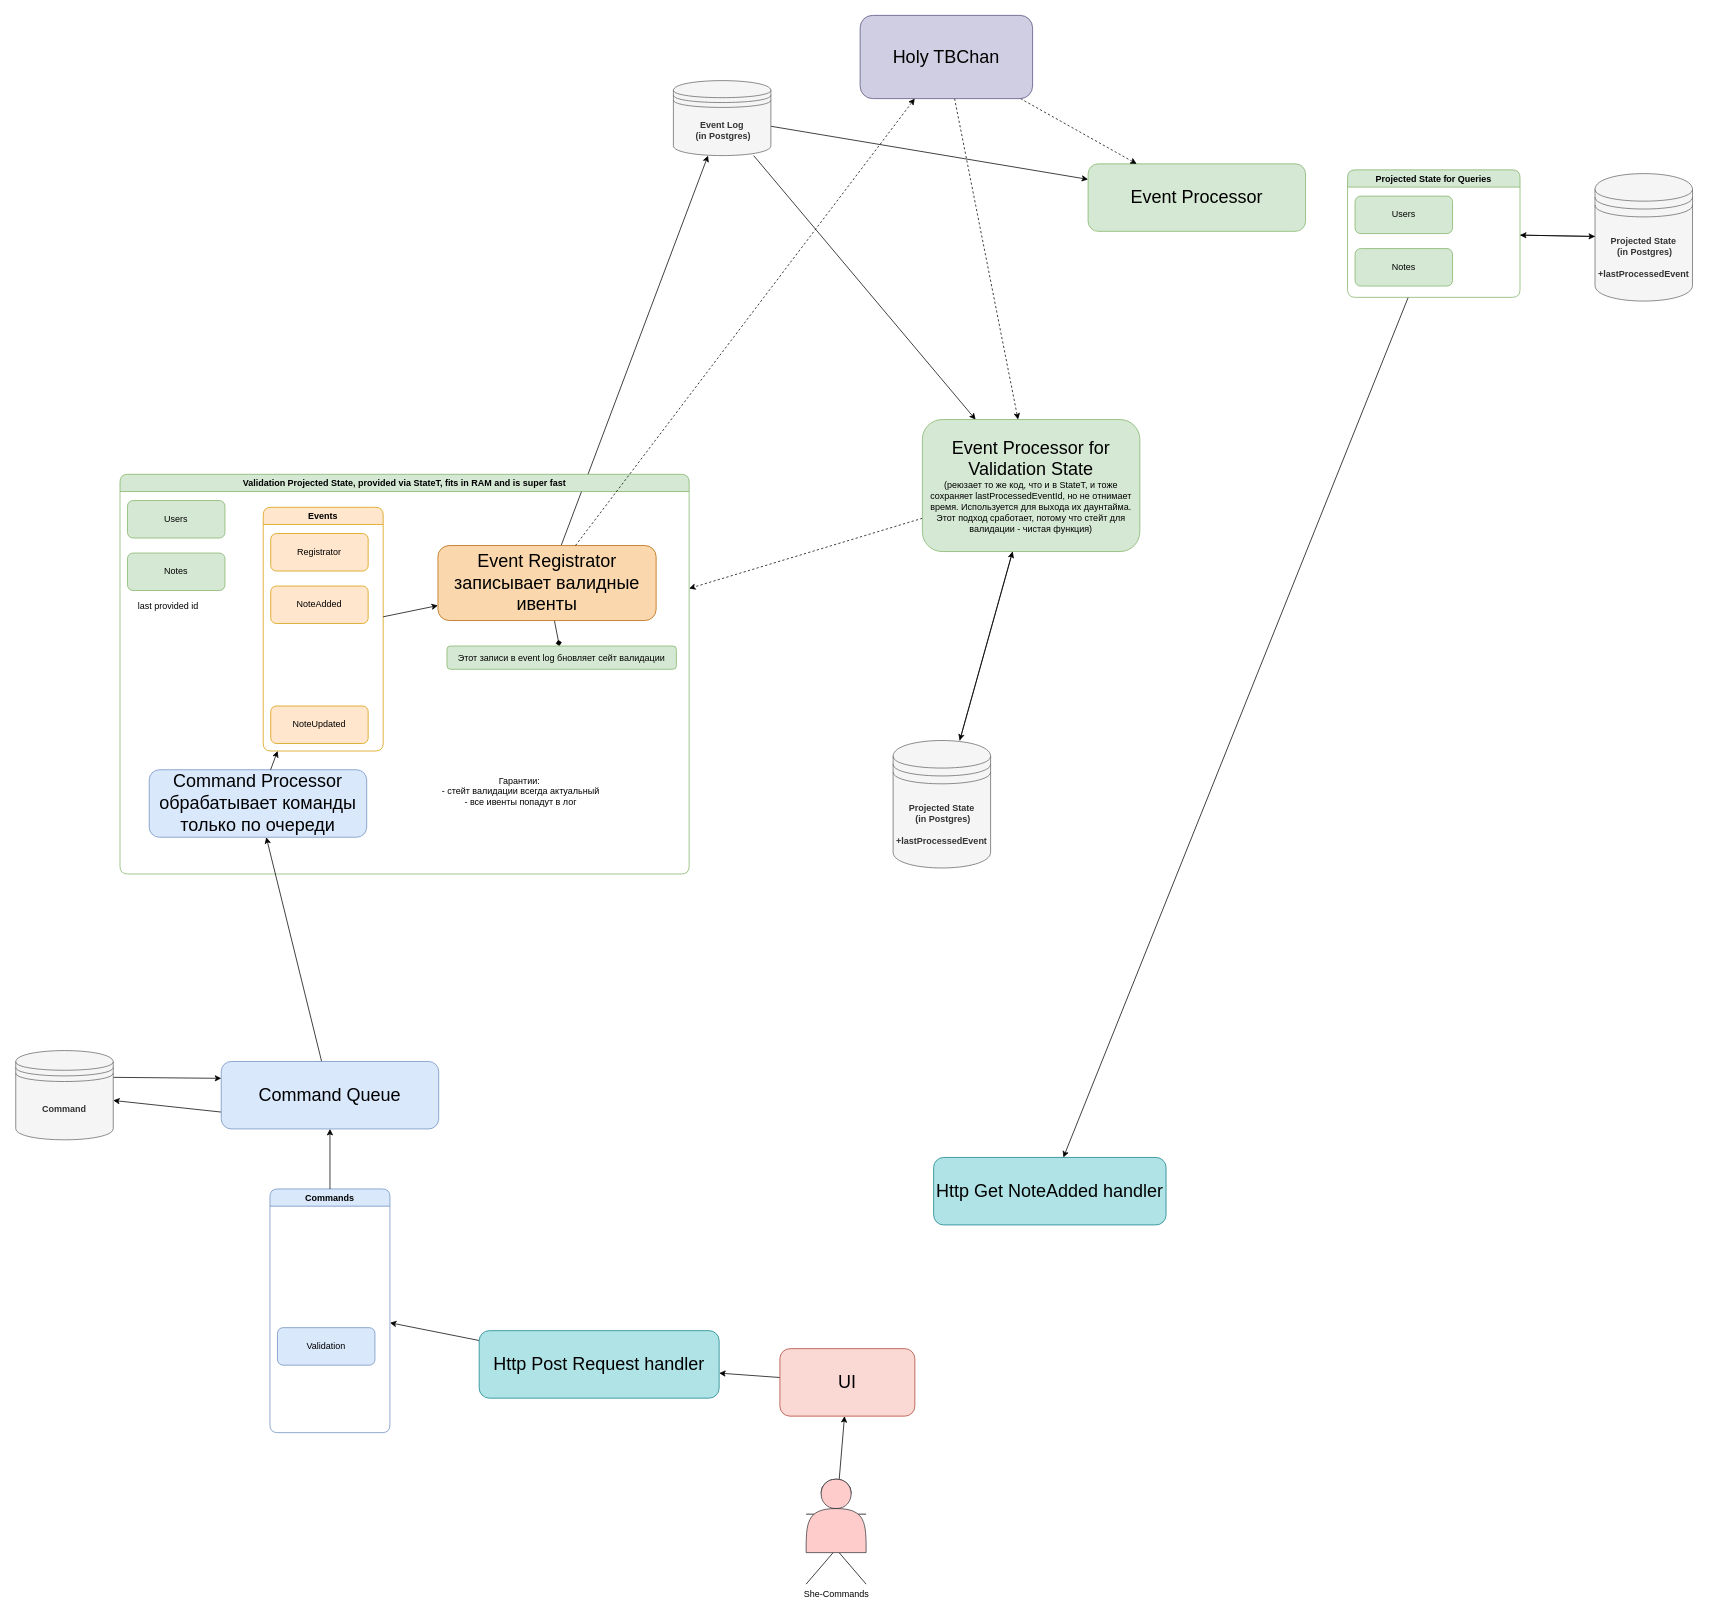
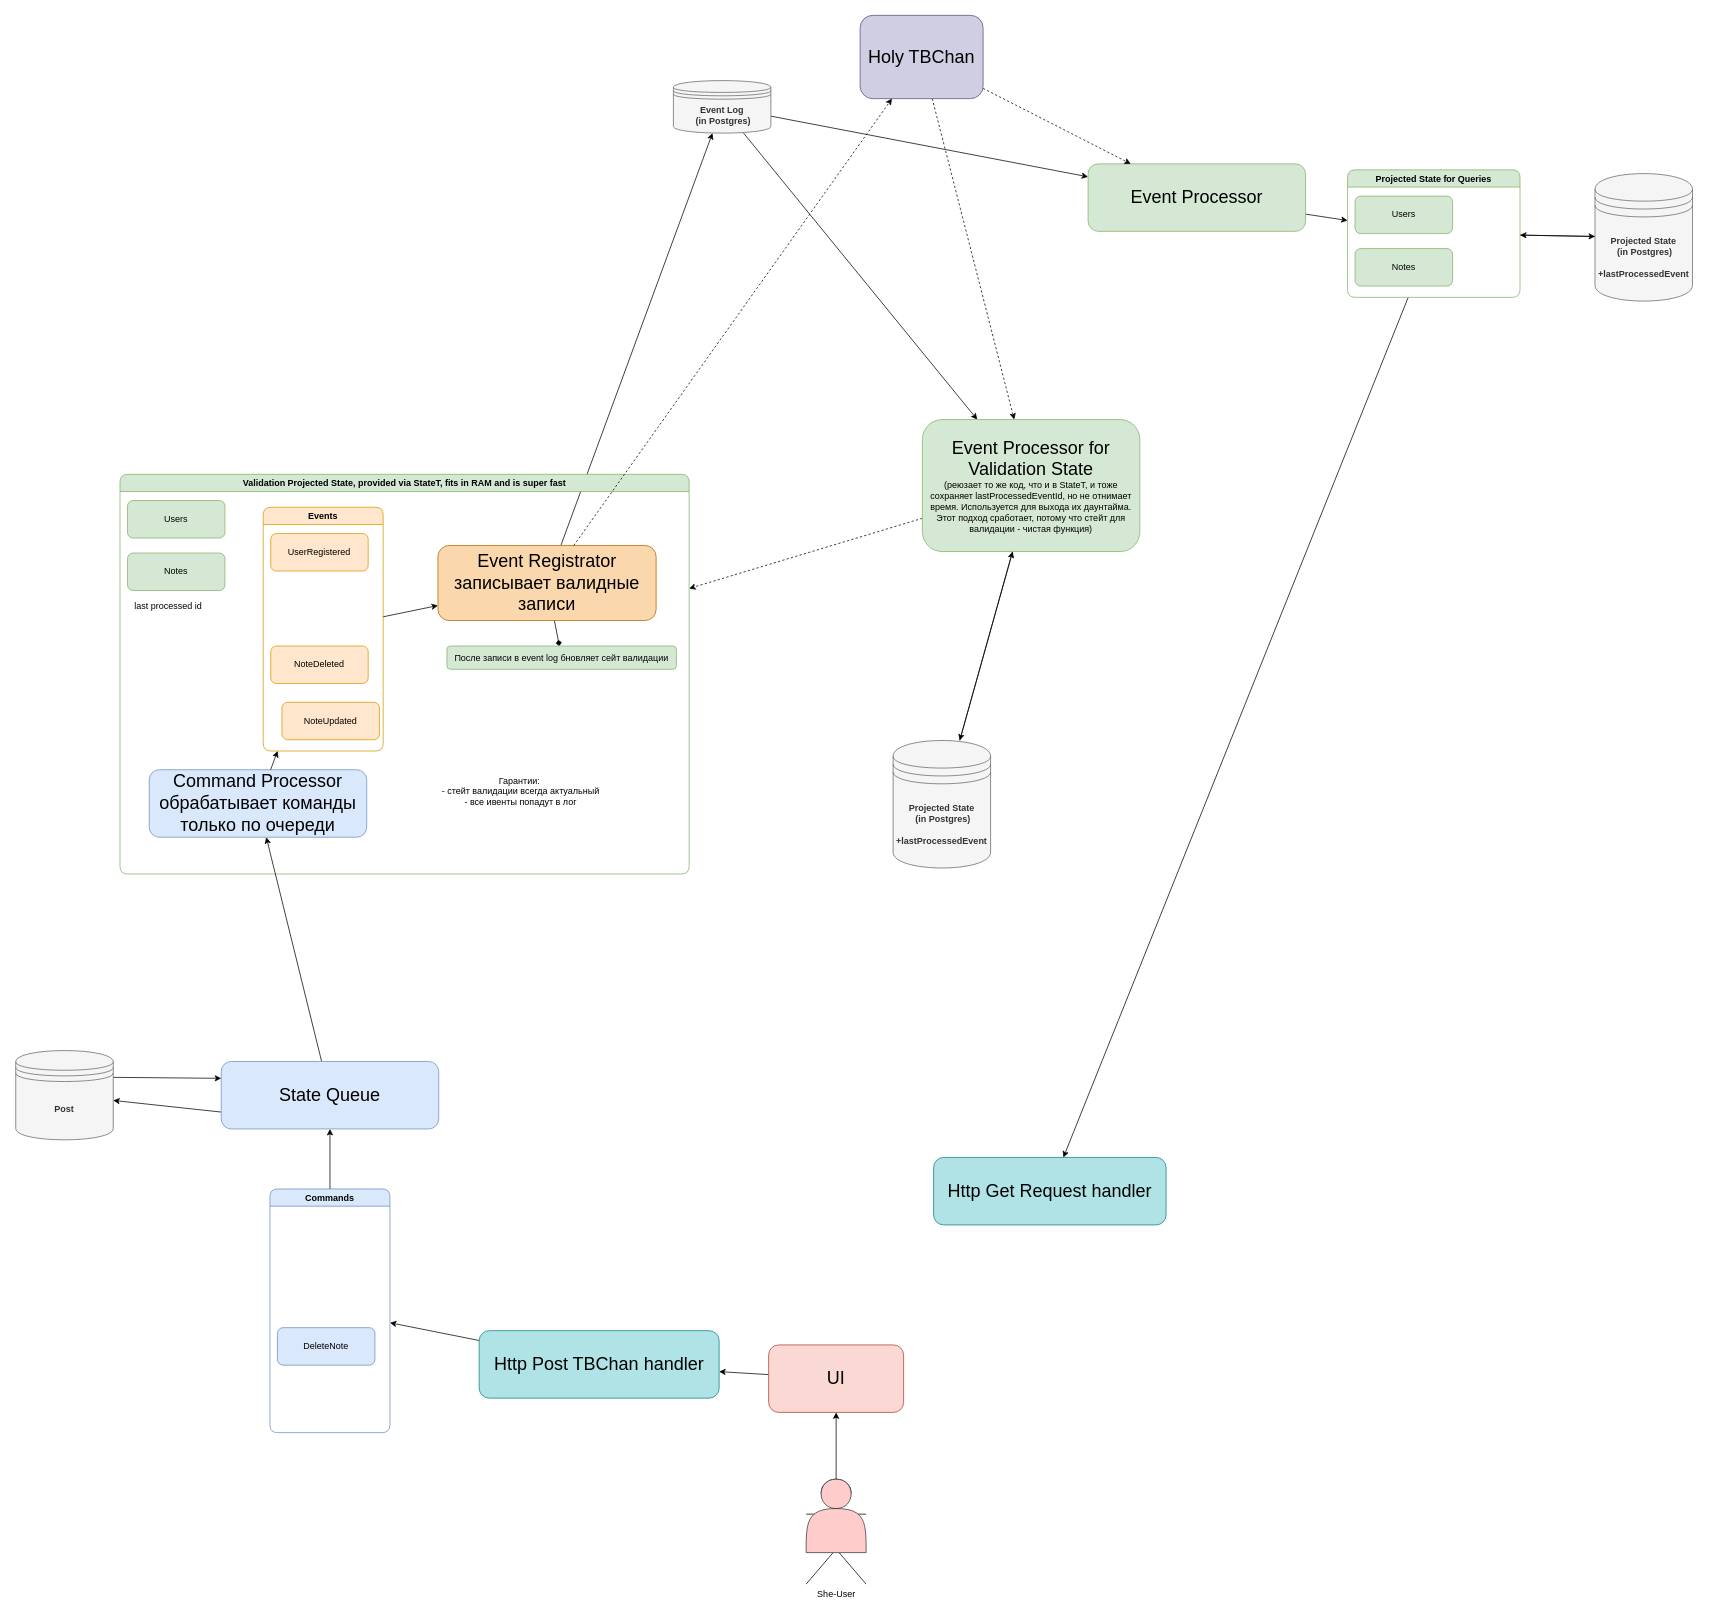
(946, 57) -> (921, 57)
(722, 118) -> (722, 107)
none -> (1324, 217)
(319, 552) -> (319, 552)
(547, 583) -> (547, 583)
(319, 605) -> none
(168, 606) -> (168, 606)
(561, 658) -> (561, 658)
none -> (319, 665)
(319, 725) -> (330, 721)
(330, 1095) -> (330, 1095)
(64, 1110) -> (64, 1110)
(1050, 1191) -> (1050, 1191)
(326, 1347) -> (326, 1347)
(599, 1365) -> (599, 1365)
(847, 1383) -> (836, 1379)
(836, 1595) -> (836, 1595)
